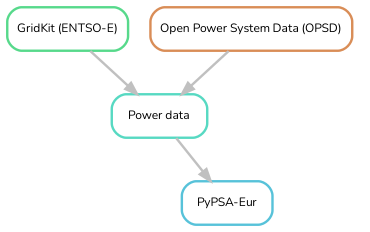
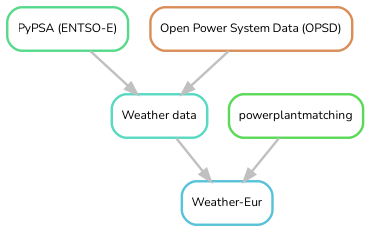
(68, 29) -> (68, 29)
(160, 116) -> (160, 116)
none -> (296, 116)
(227, 203) -> (227, 203)
